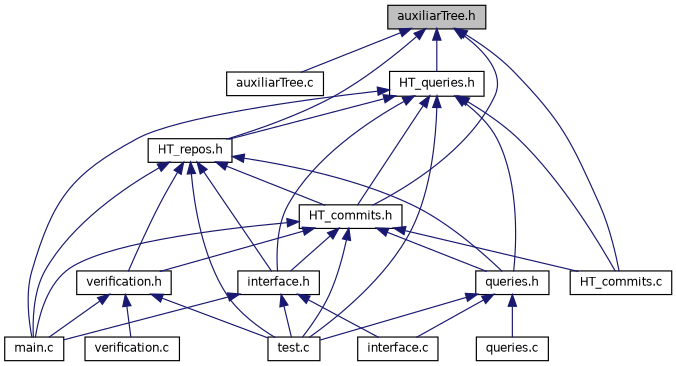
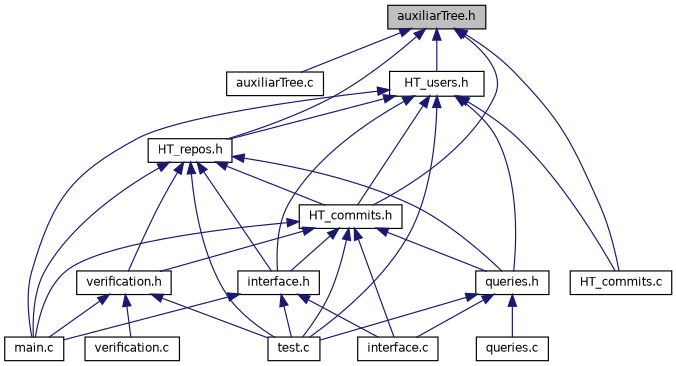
(437, 84) -> (437, 84)
(492, 251) -> (377, 291)
